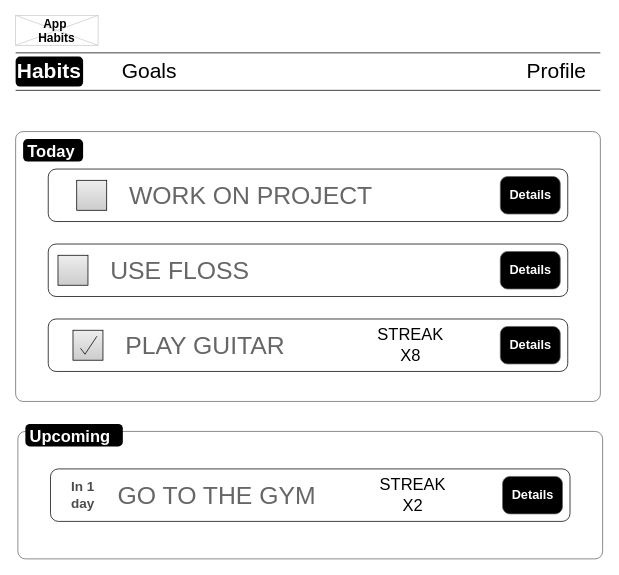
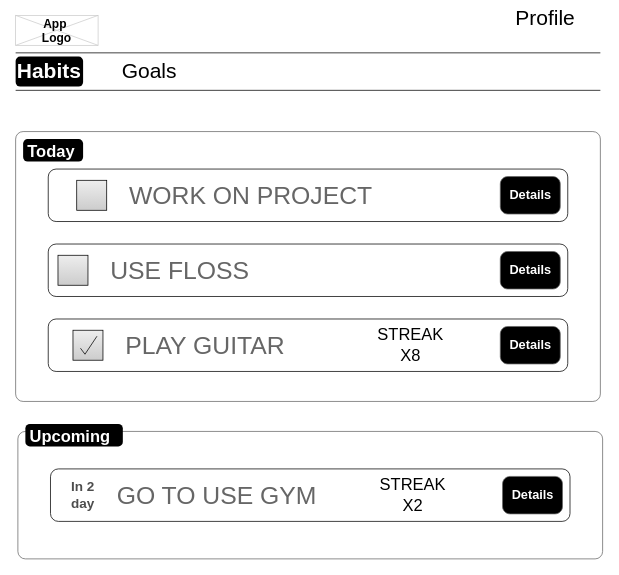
(56, 24) -> (56, 24)
(563, 72) -> (552, 19)
(83, 495) -> (83, 495)
(217, 495) -> (217, 495)
